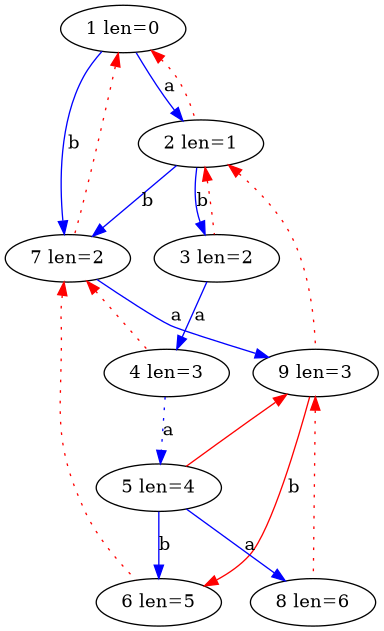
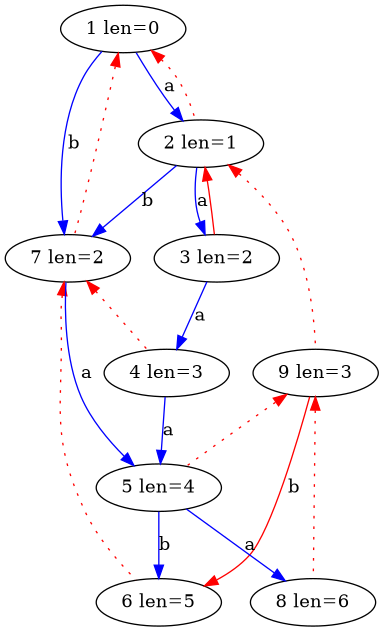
(203, 201) -> (203, 201)
(211, 208) -> (211, 208)
(172, 326) -> (74, 377)
(163, 424) -> (163, 424)
(231, 434) -> (231, 434)
